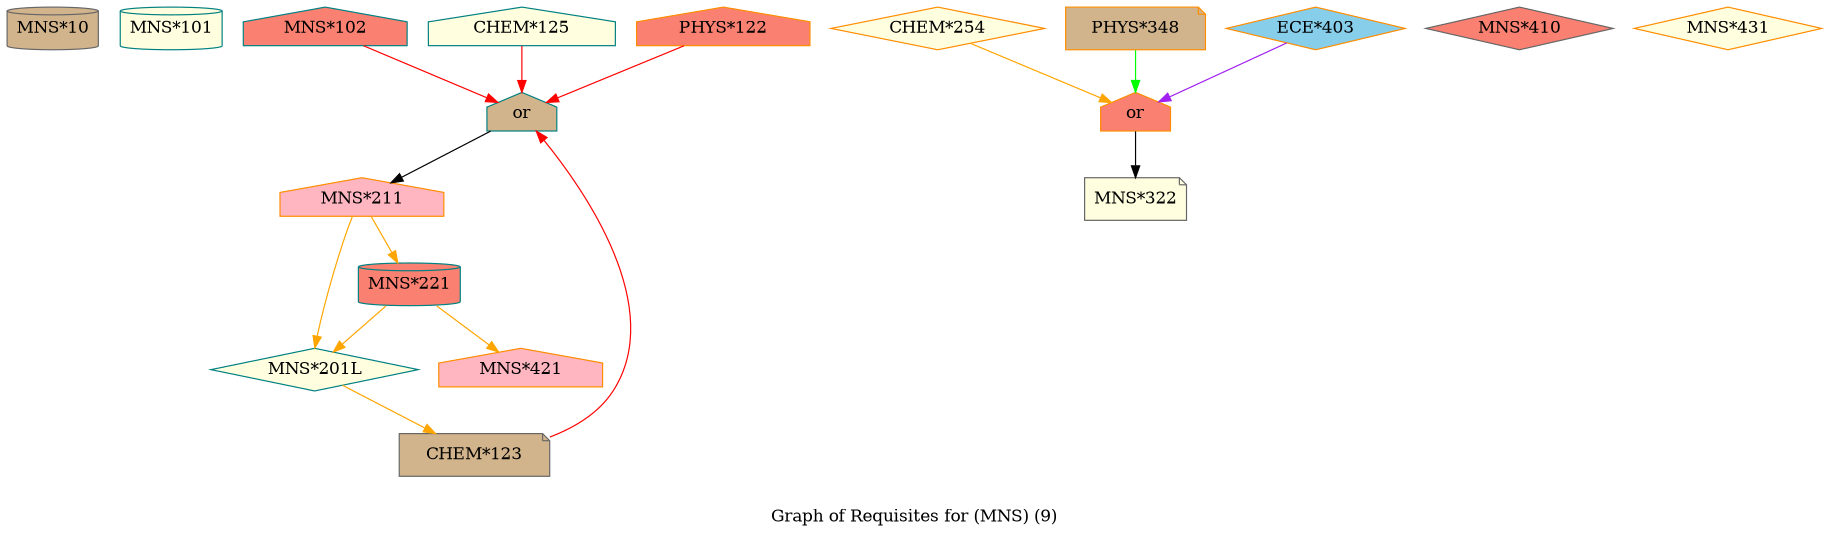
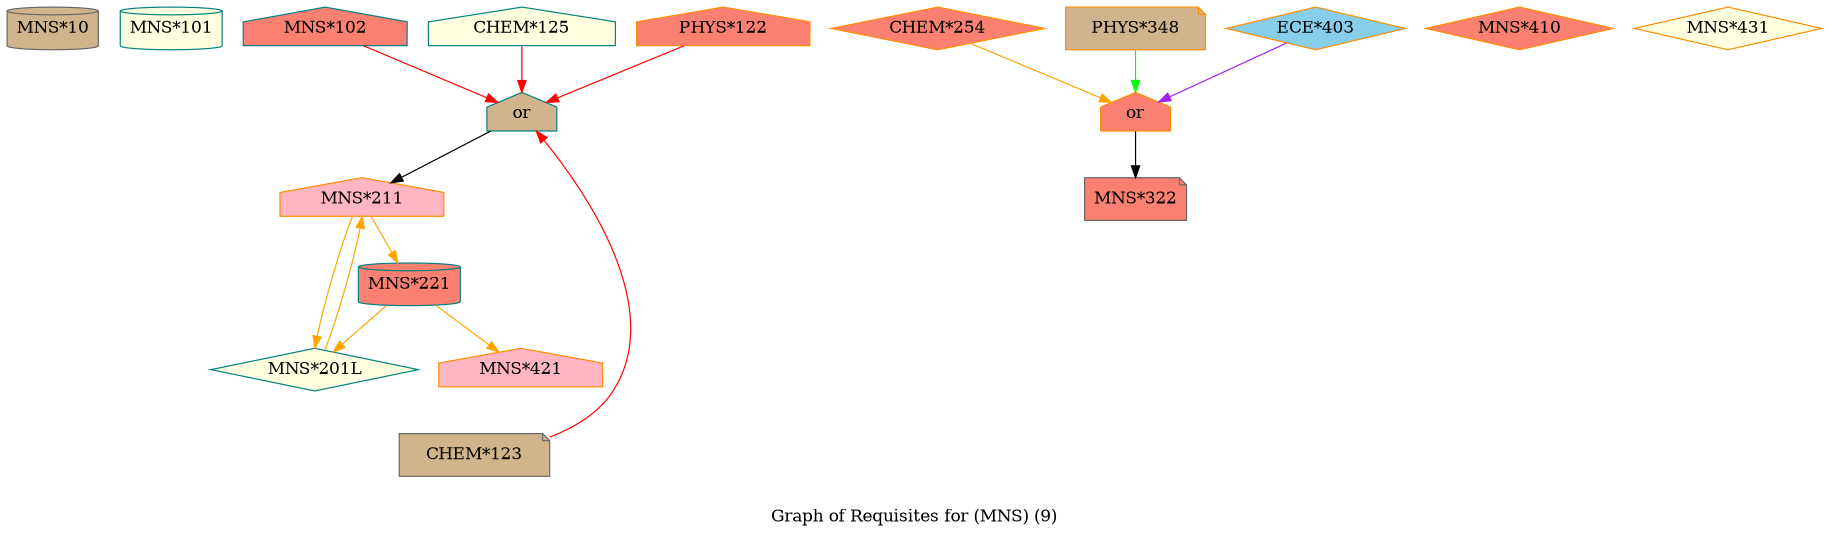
(938, 28) -> (938, 28)
(1519, 28) -> (1519, 28)
(1136, 199) -> (1136, 199)
(384, 407) -> (345, 290)
